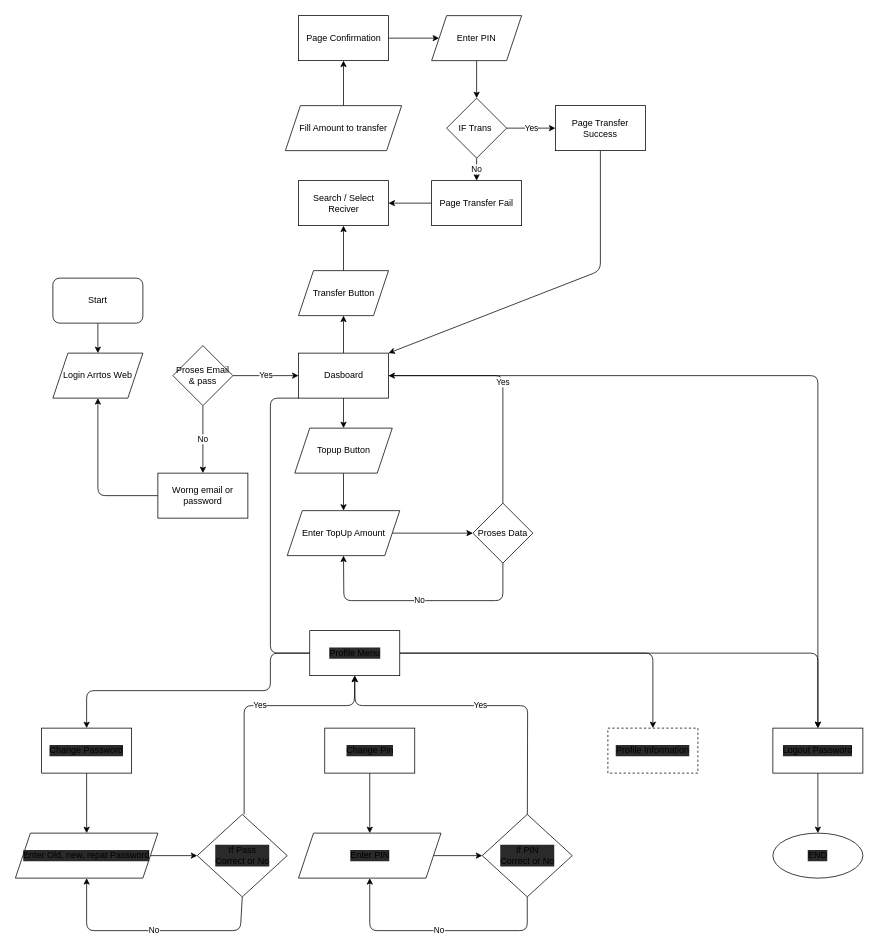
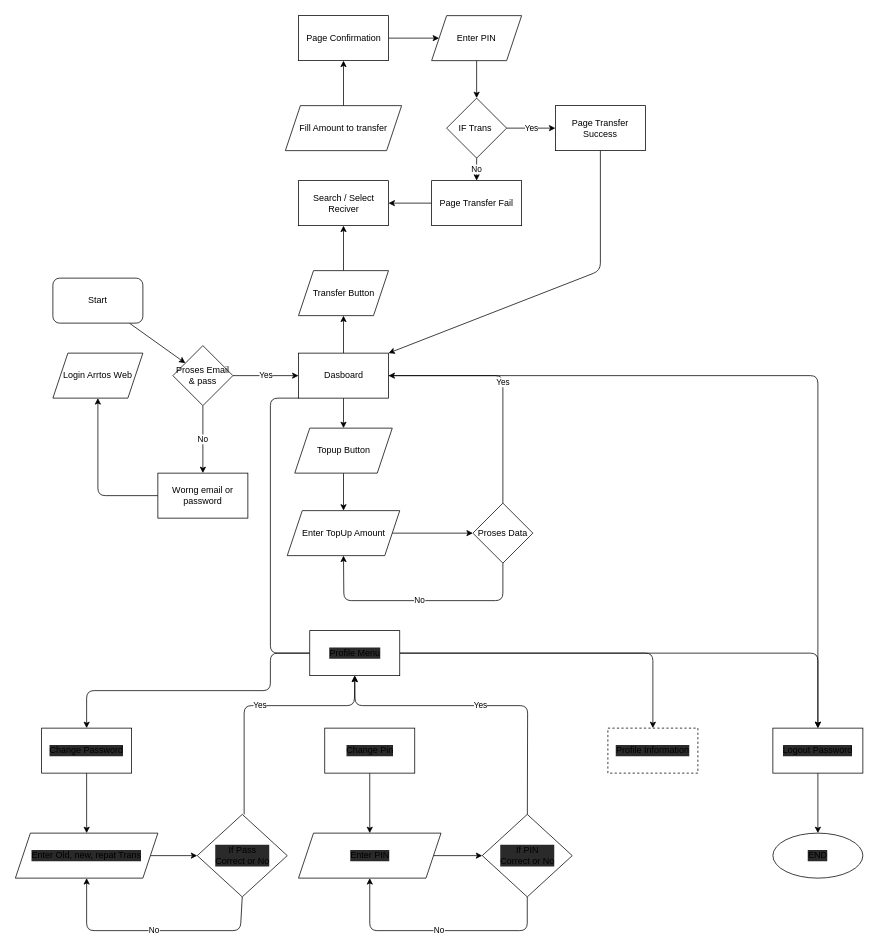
(98, 346) -> (155, 341)
(87, 855) -> (87, 855)
